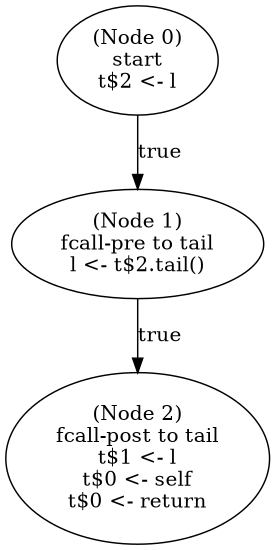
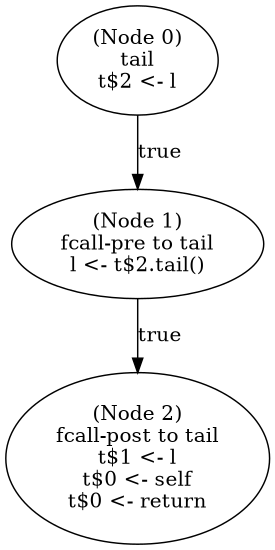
(138, 60) -> (138, 60)
